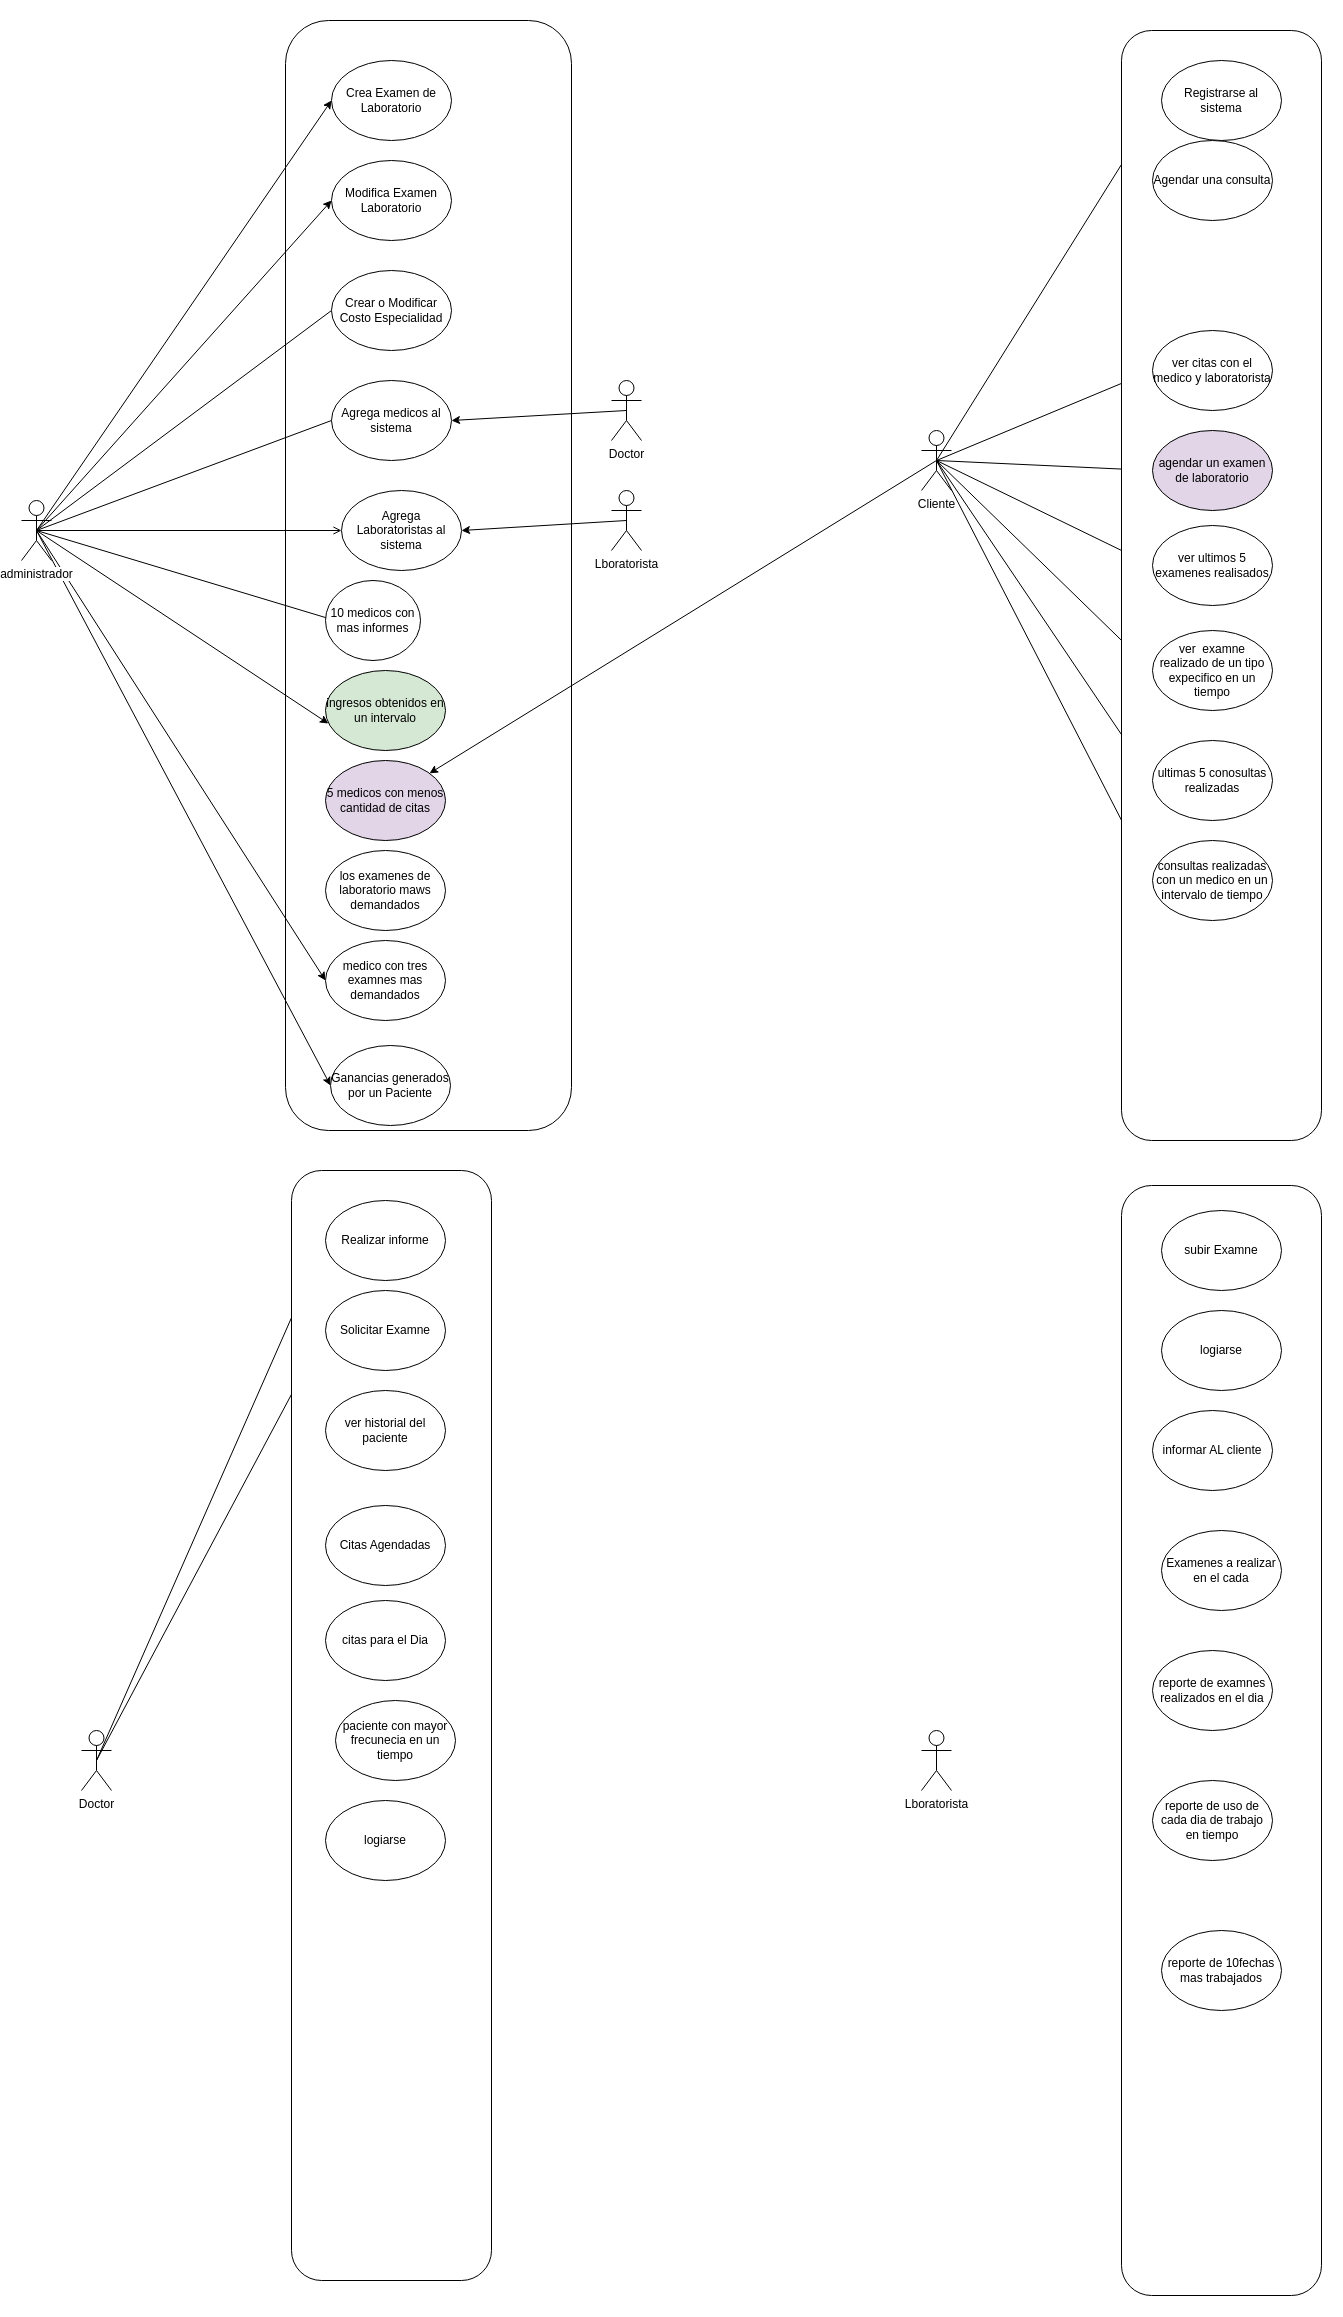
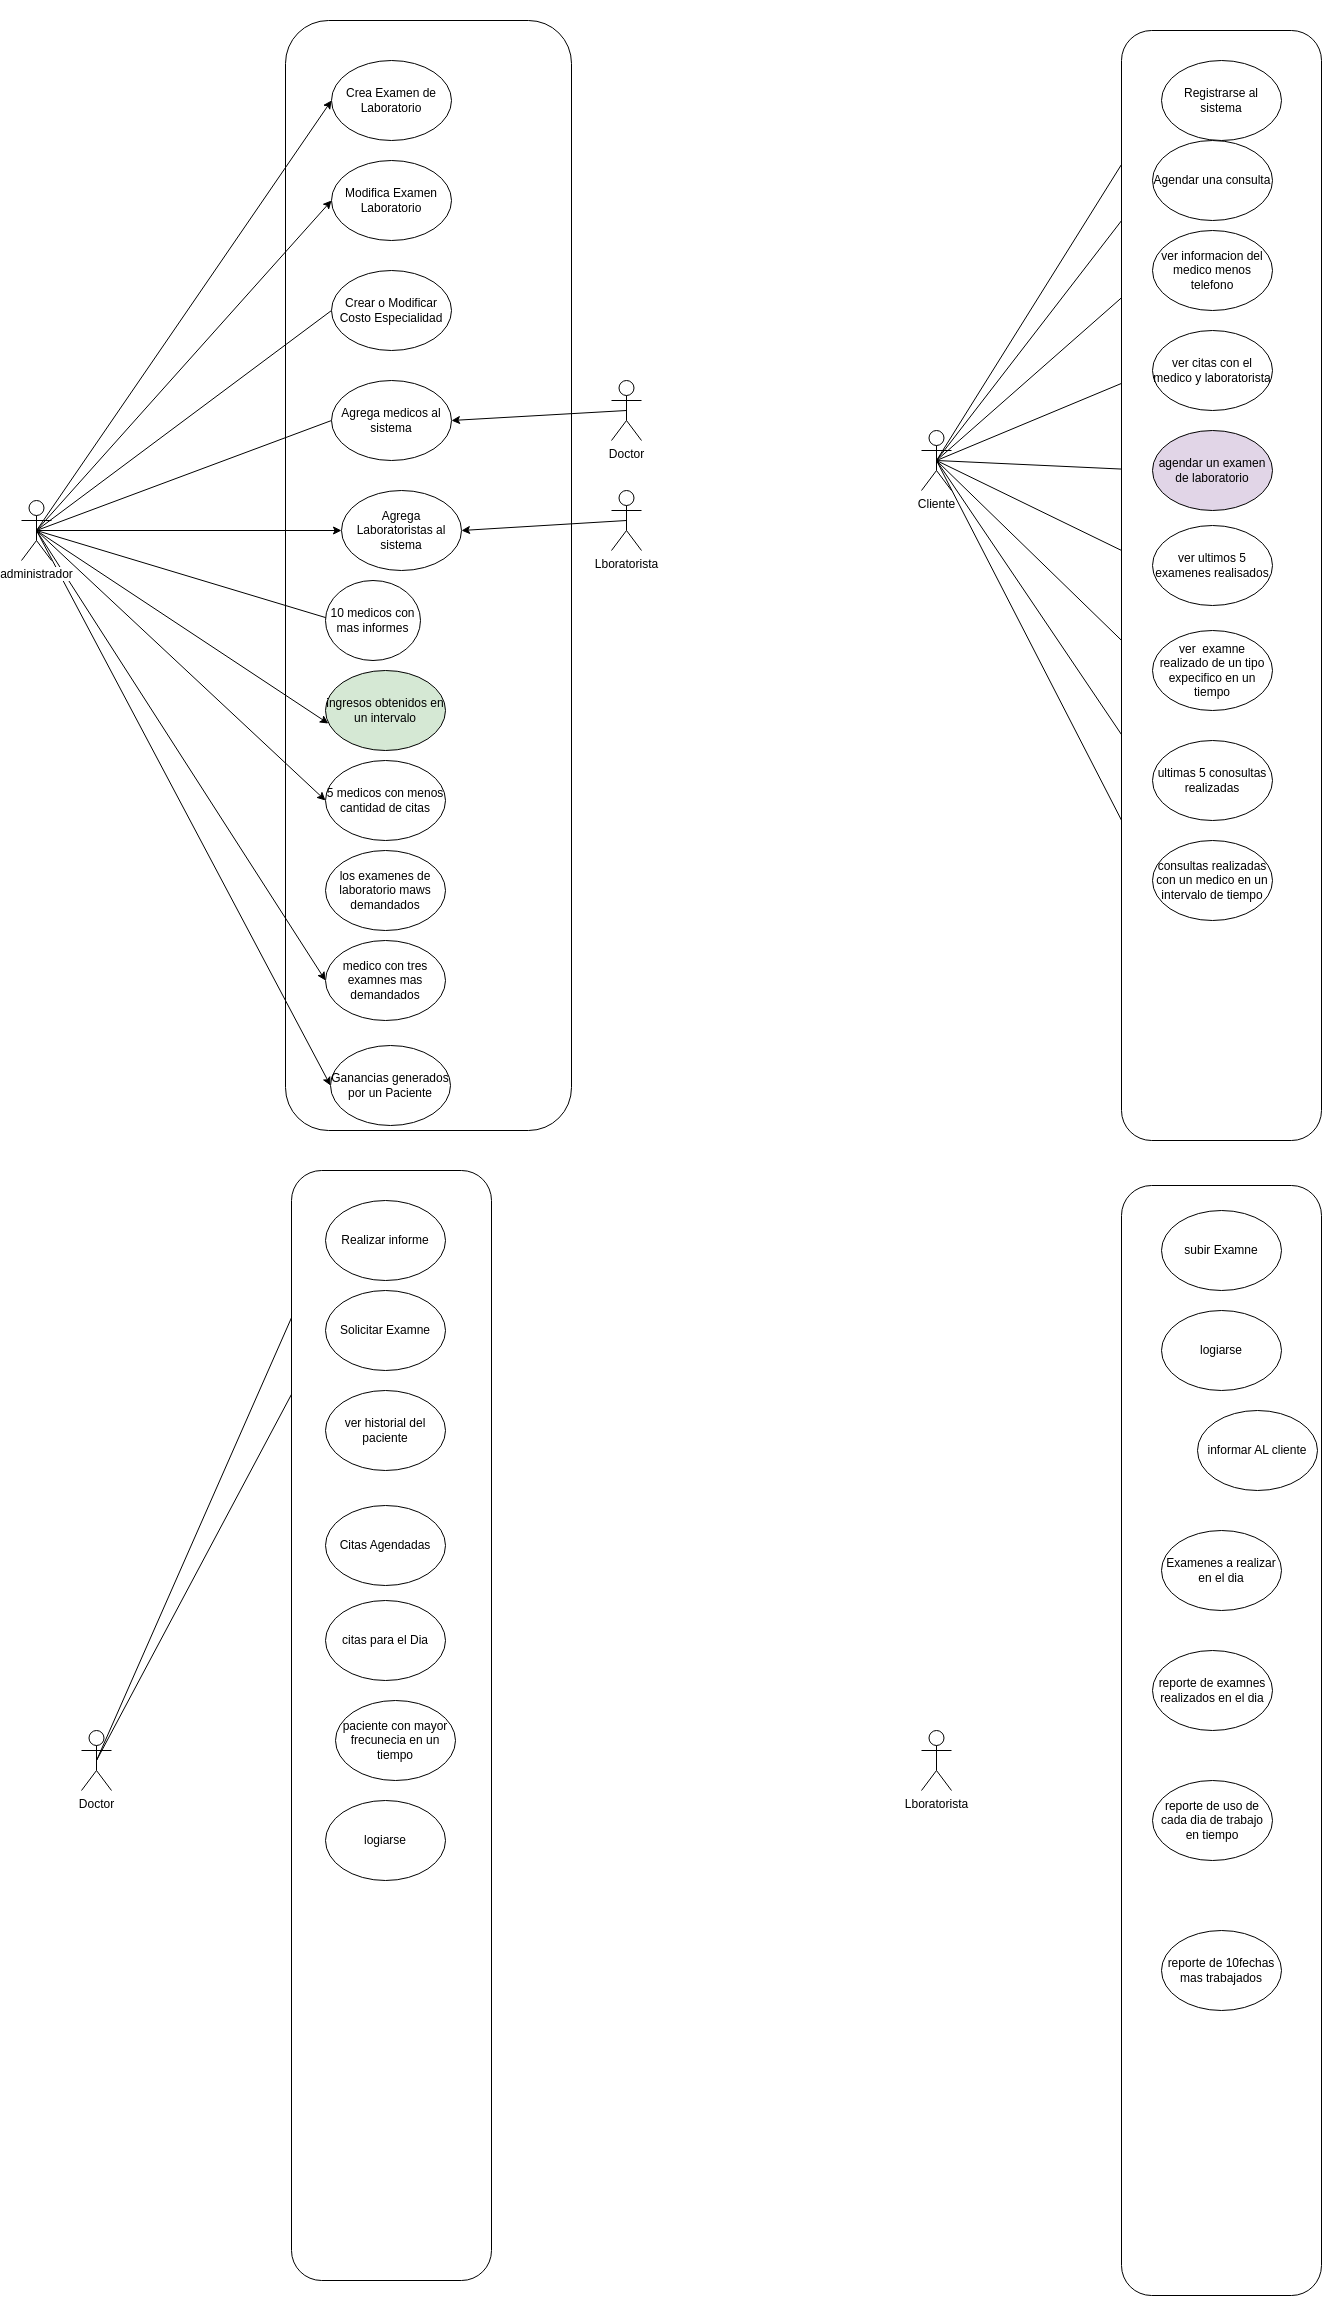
none -> (1213, 271)
none -> (1032, 377)
(335, 531) -> (333, 531)
(684, 616) -> (1034, 334)
none -> (181, 666)
(386, 801) -> (386, 801)
(1213, 1451) -> (1258, 1451)
(1222, 1571) -> (1222, 1571)
